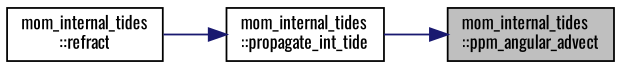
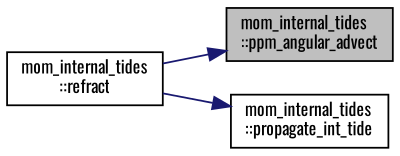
(407, 35) -> (186, 59)
